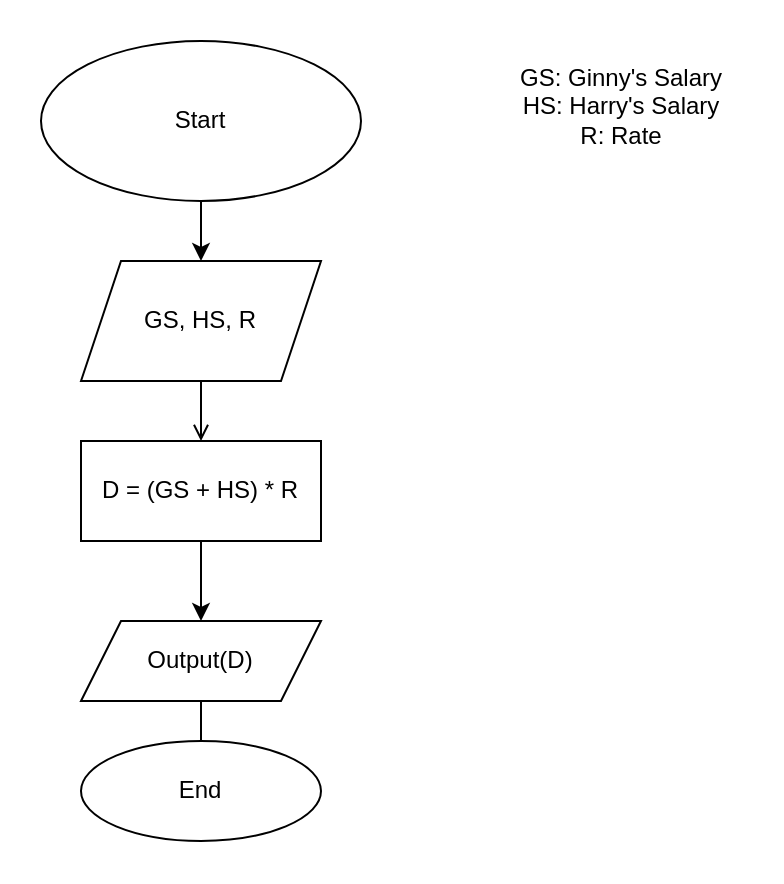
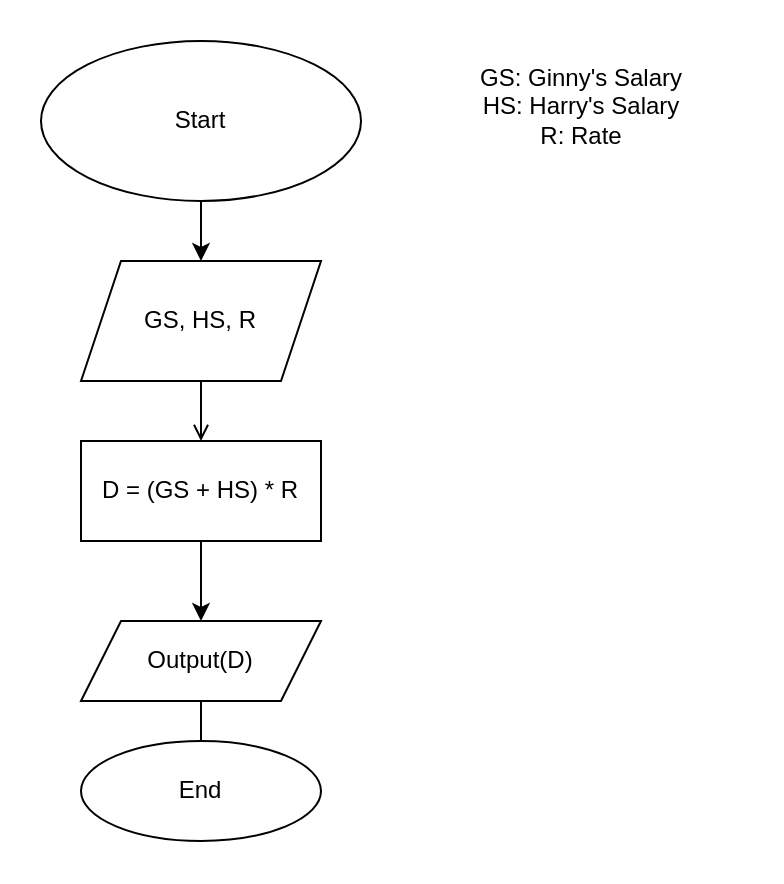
(621, 107) -> (581, 107)
